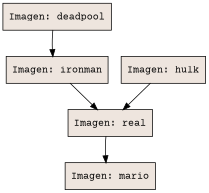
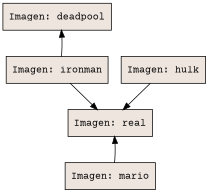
(52, 40) -> (62, 47)
(105, 146) -> (115, 153)
